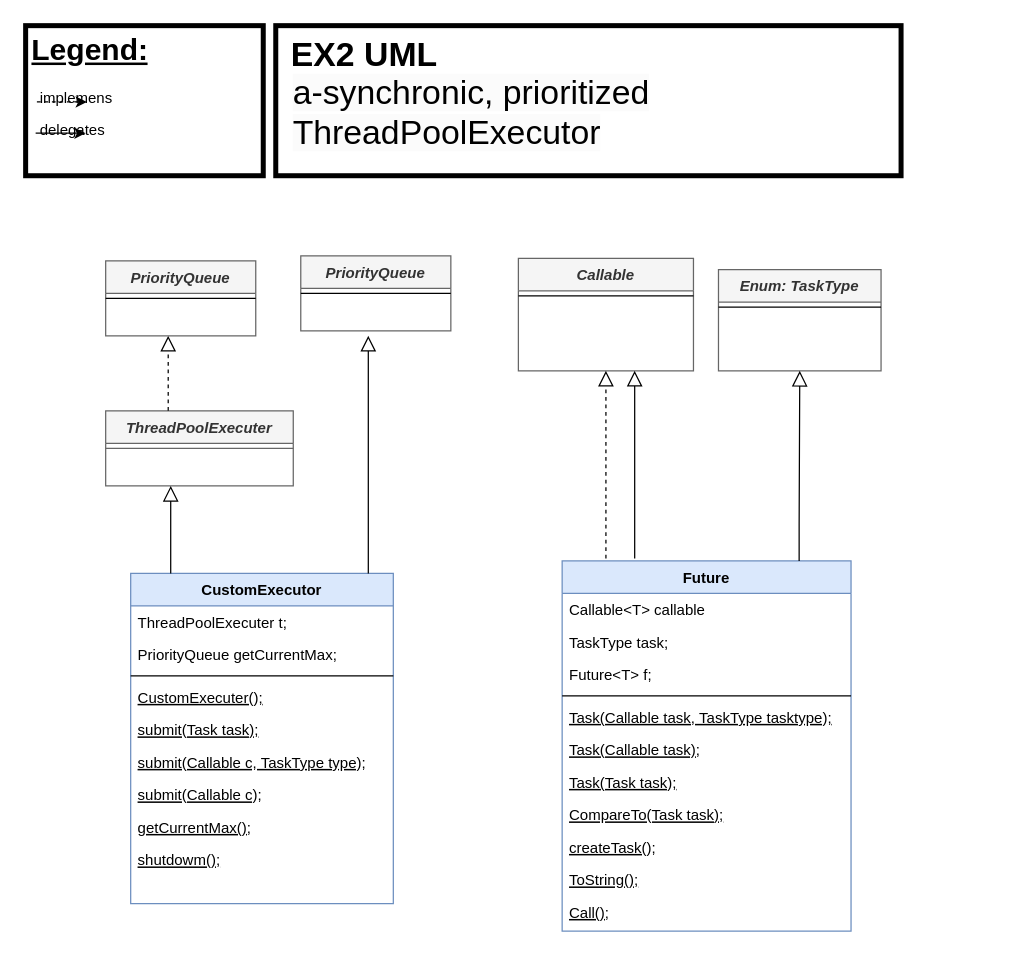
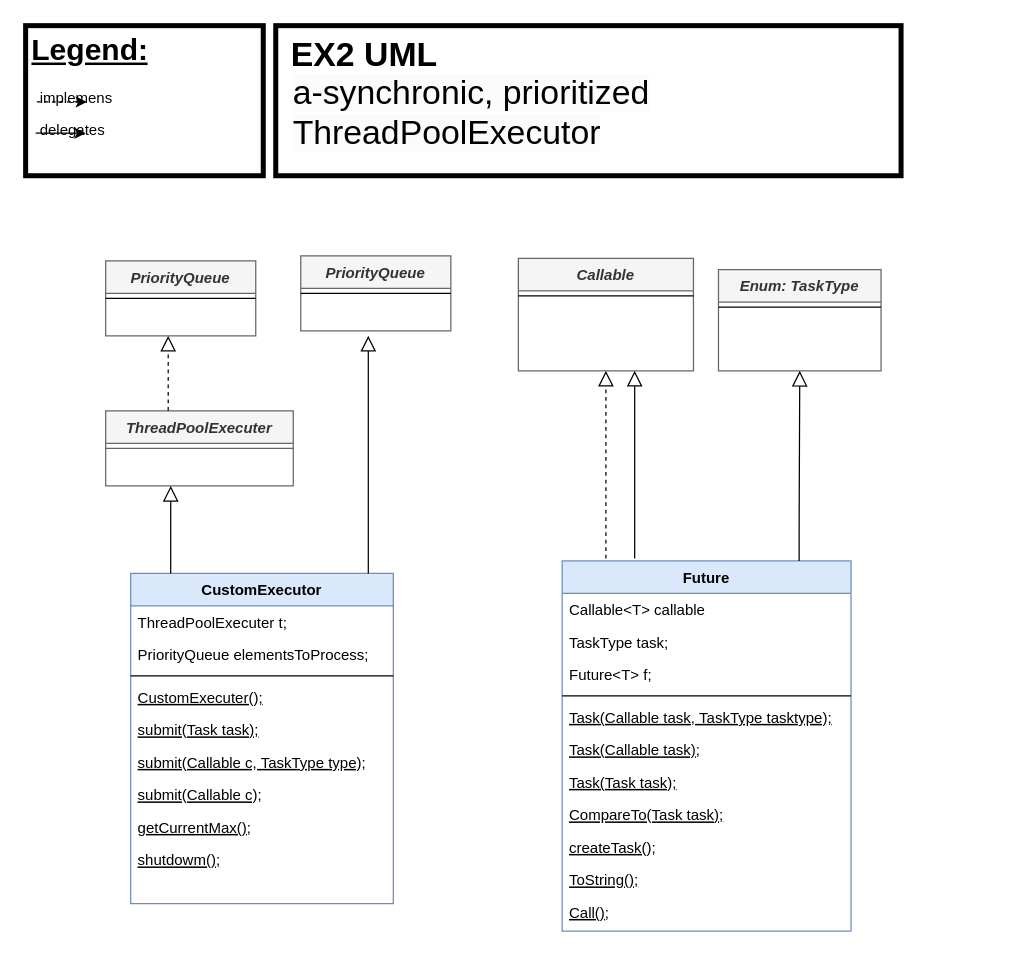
(247, 655) -> (262, 655)
